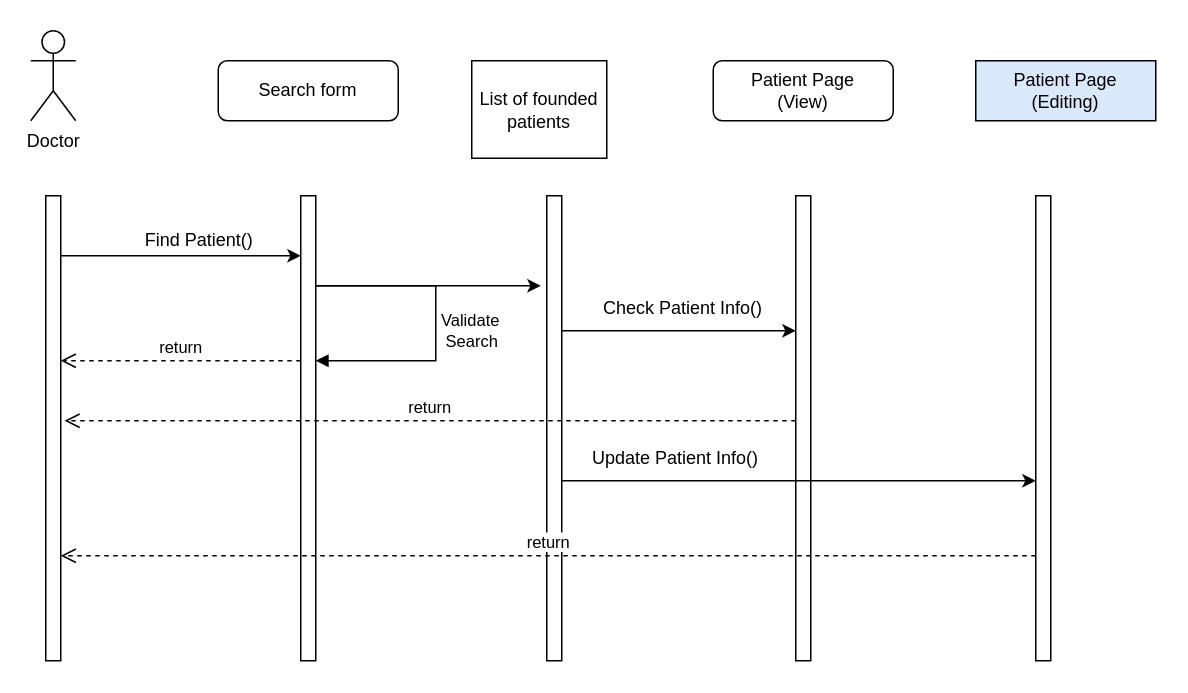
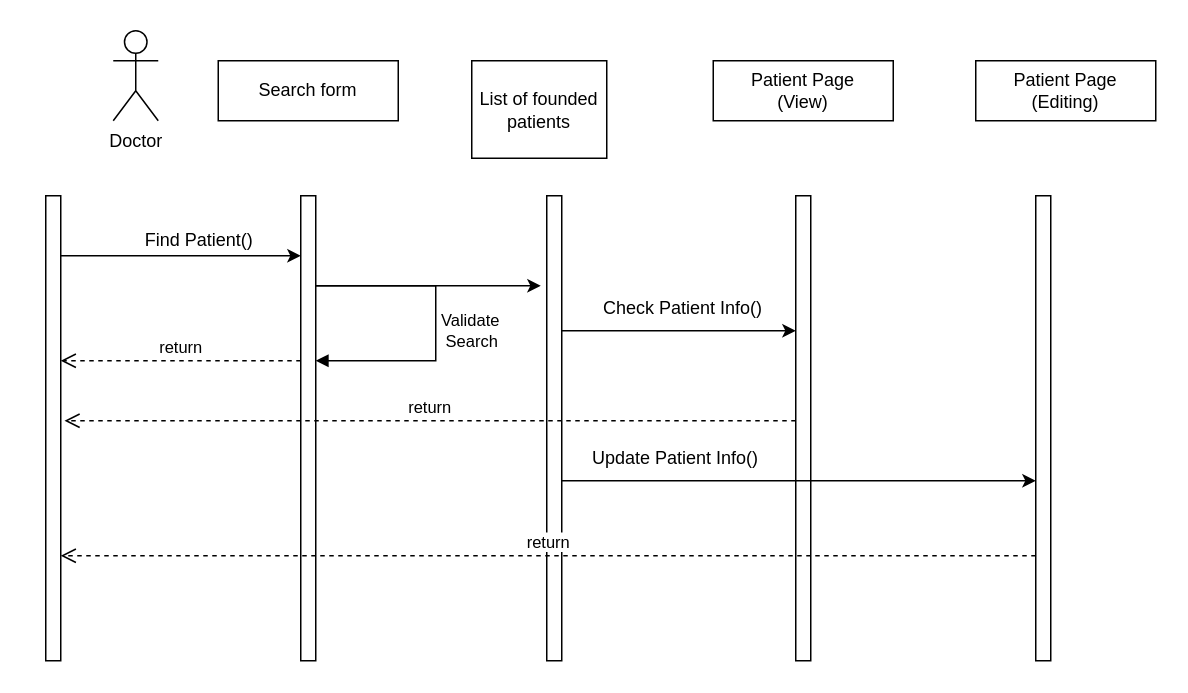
(53, 76) -> (136, 76)
(308, 91) -> (308, 91)
(803, 91) -> (803, 91)
(1066, 91) -> (1066, 91)
